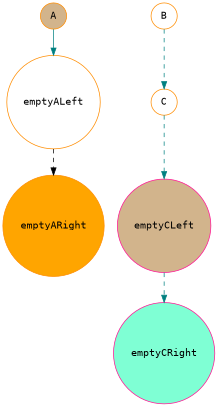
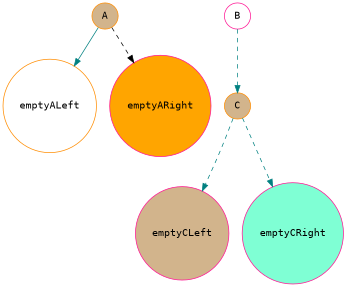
(164, 16) -> (238, 16)
(164, 102) -> (238, 106)
(54, 158) -> (121, 42)
(54, 226) -> (160, 106)
(164, 284) -> (256, 149)
